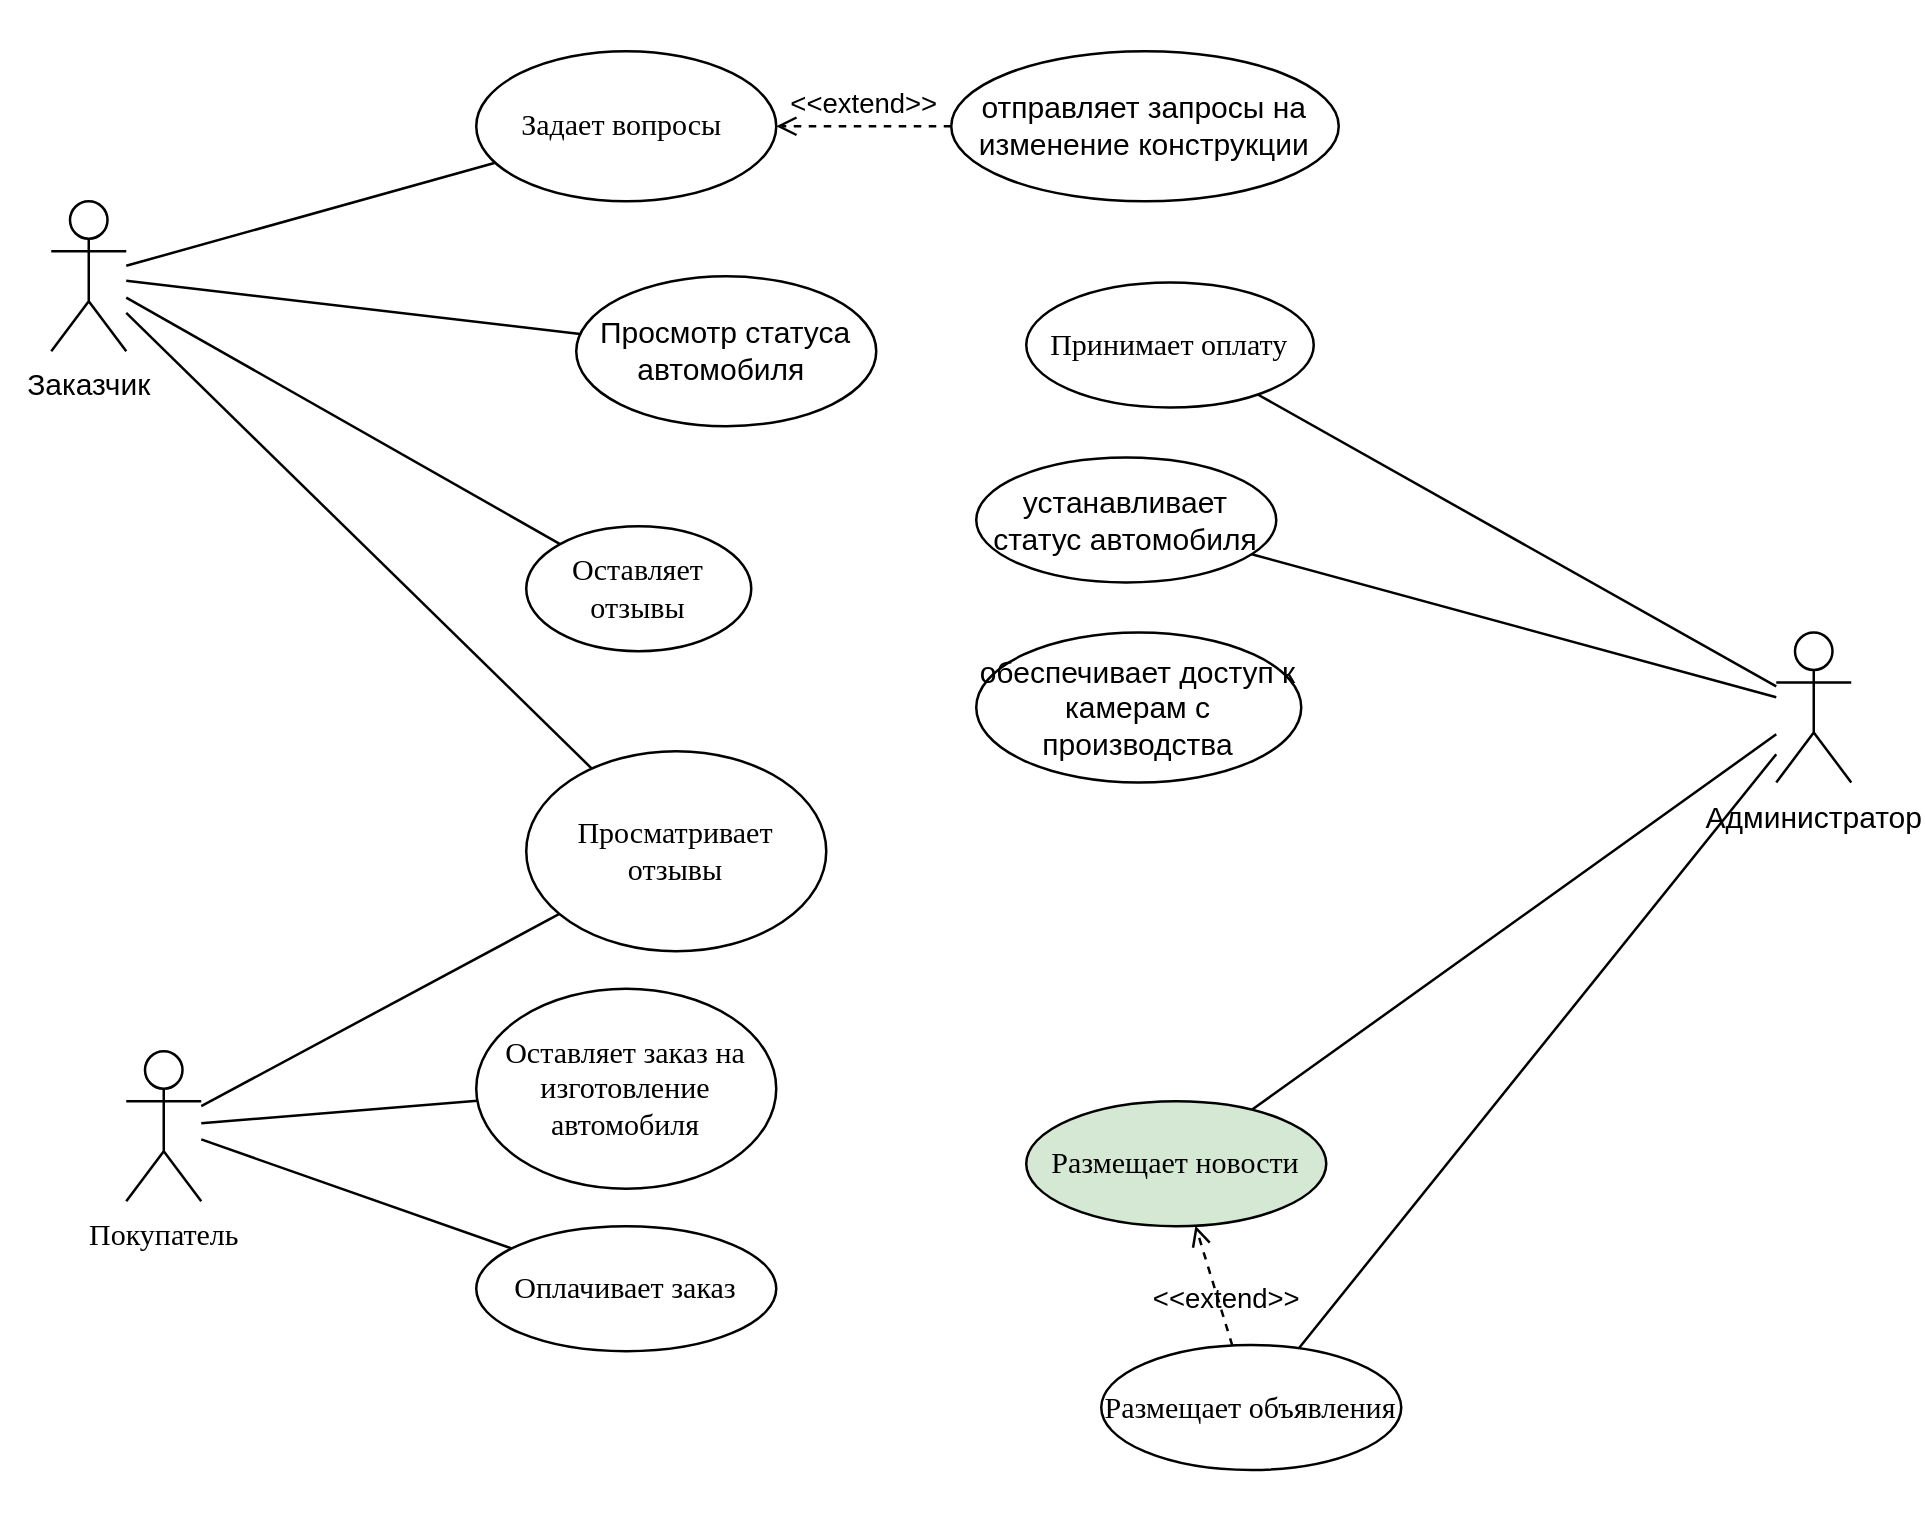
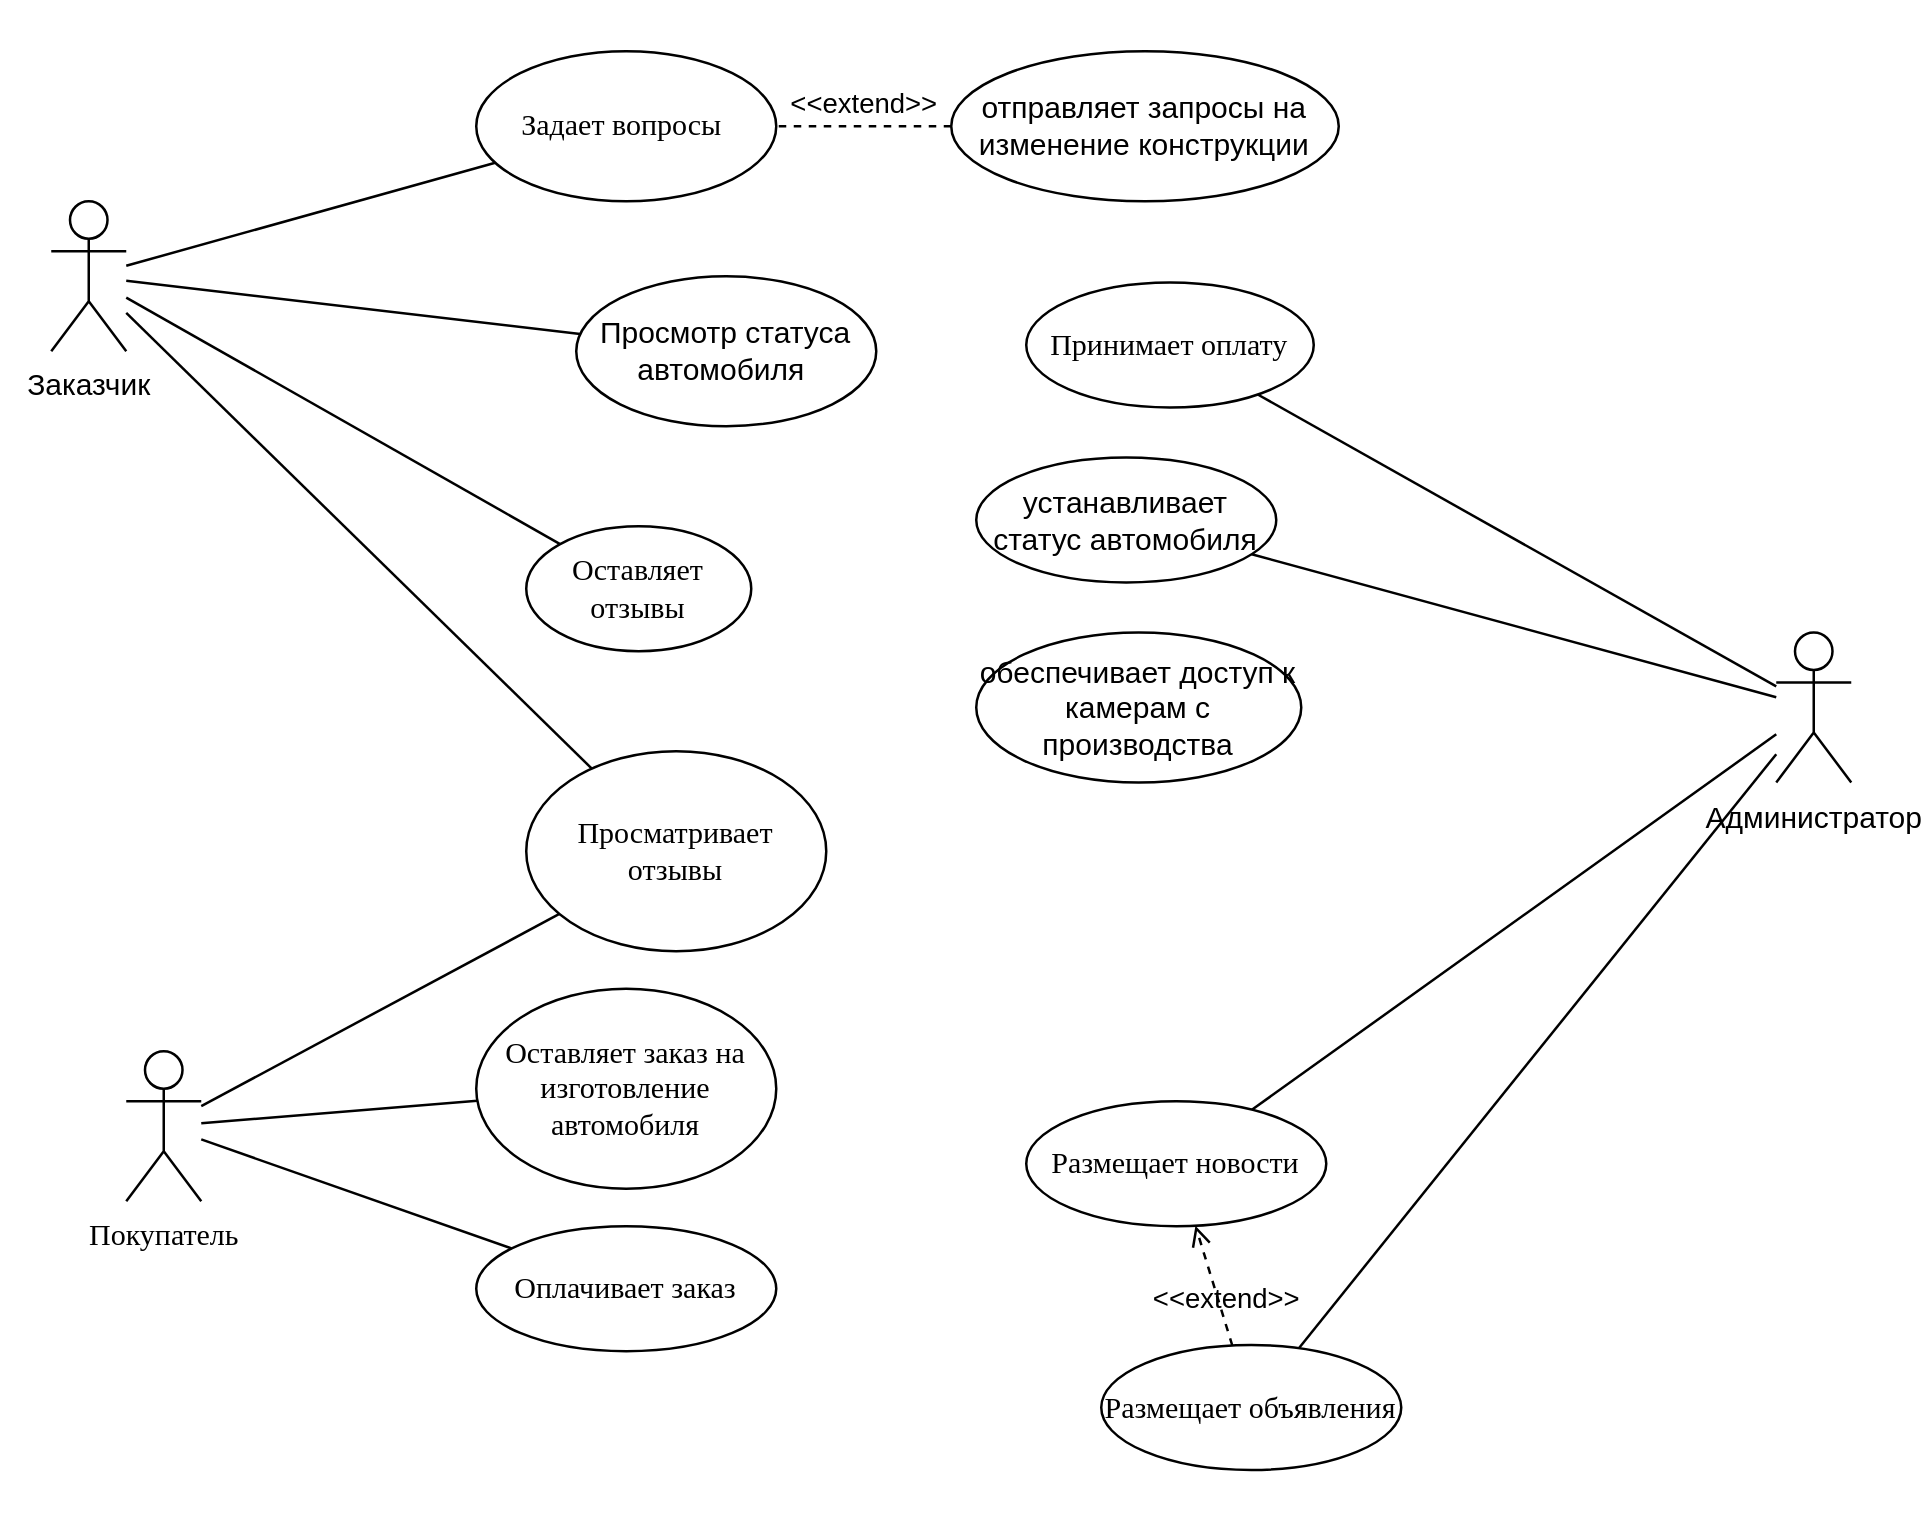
(785, 126) -> (782, 126)
(1176, 1164) -> (1176, 1164)
